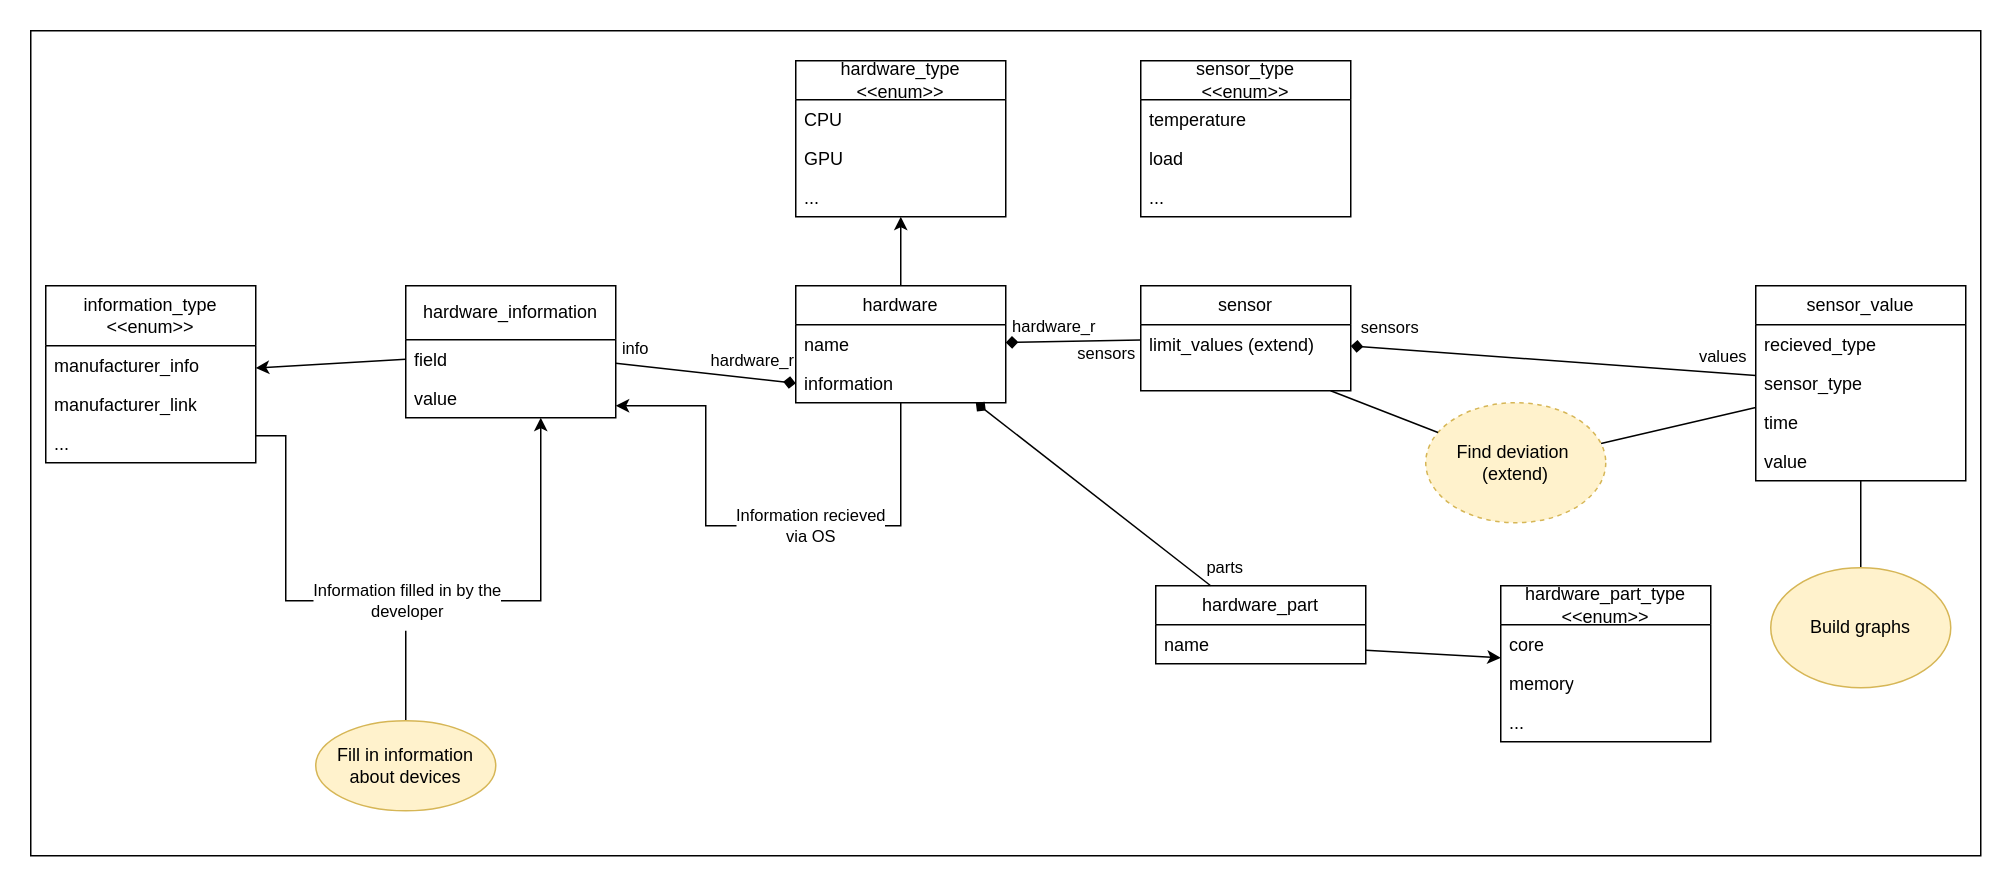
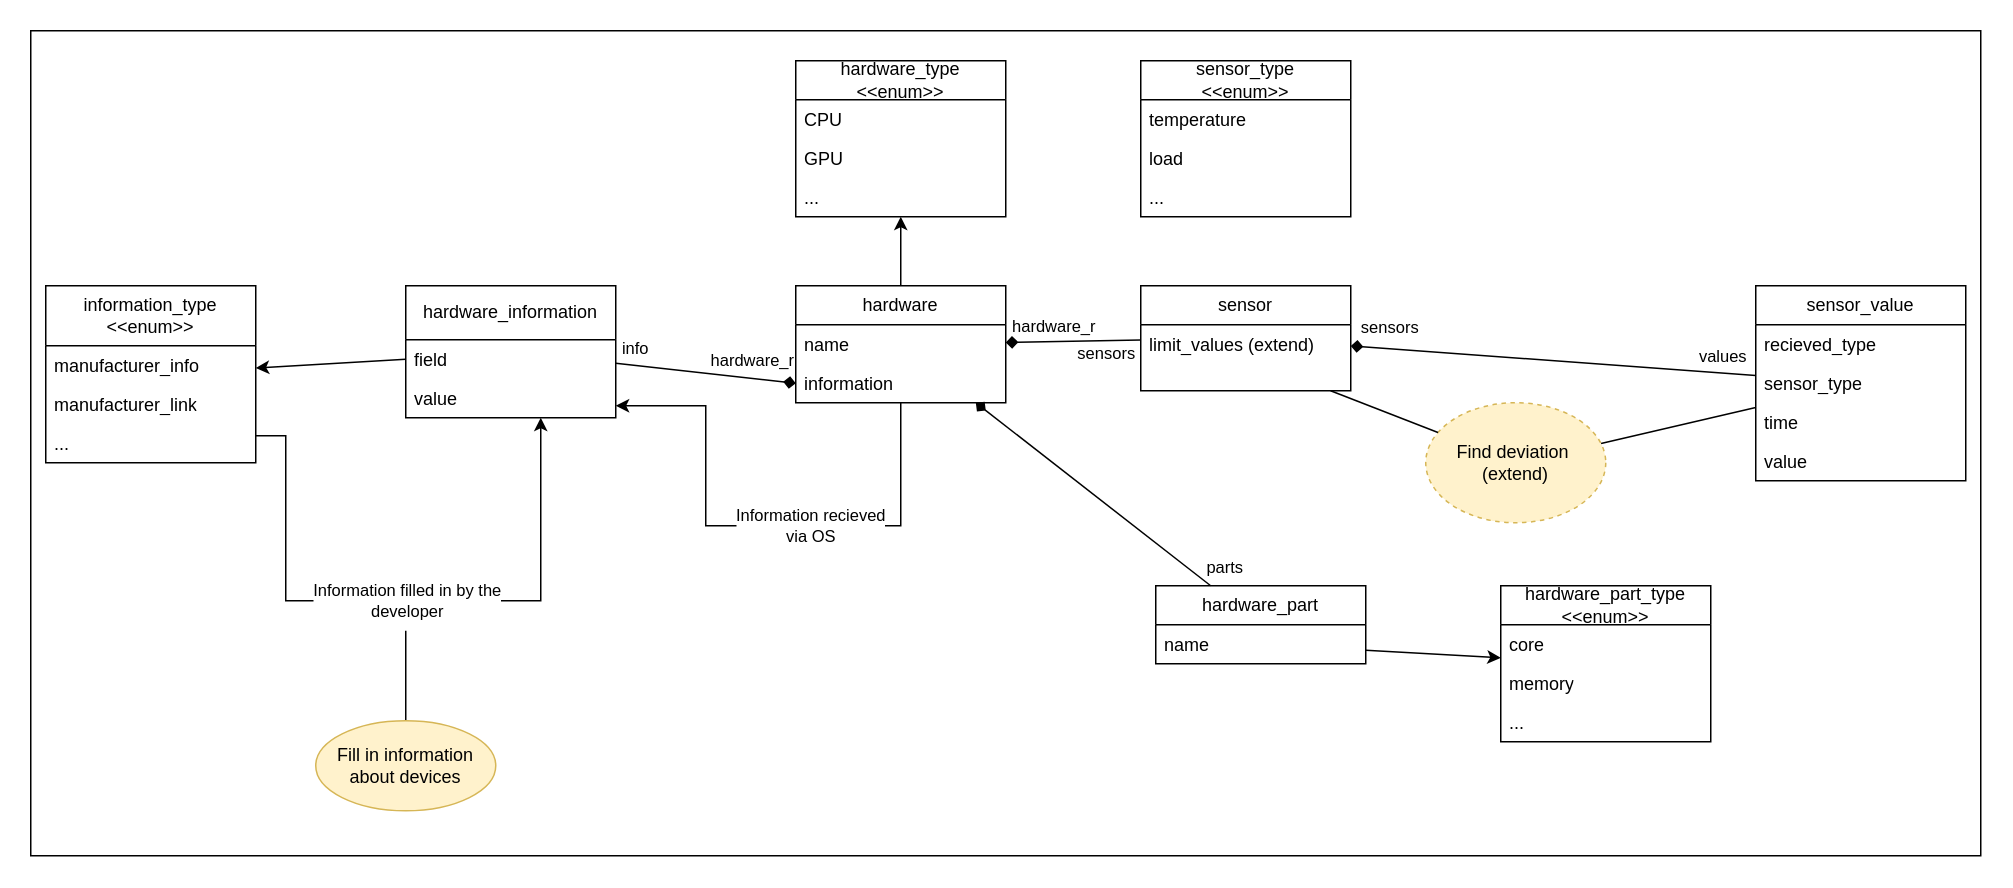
(1861, 525) -> none
(1861, 628) -> none
